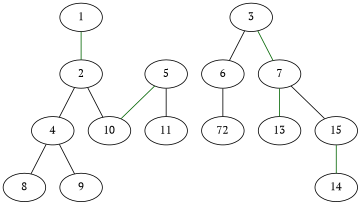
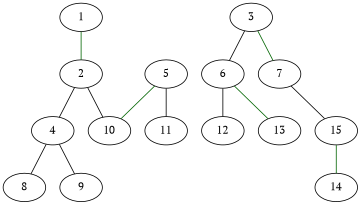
(280, 102) -> (251, 102)
(223, 131) -> (223, 131)
